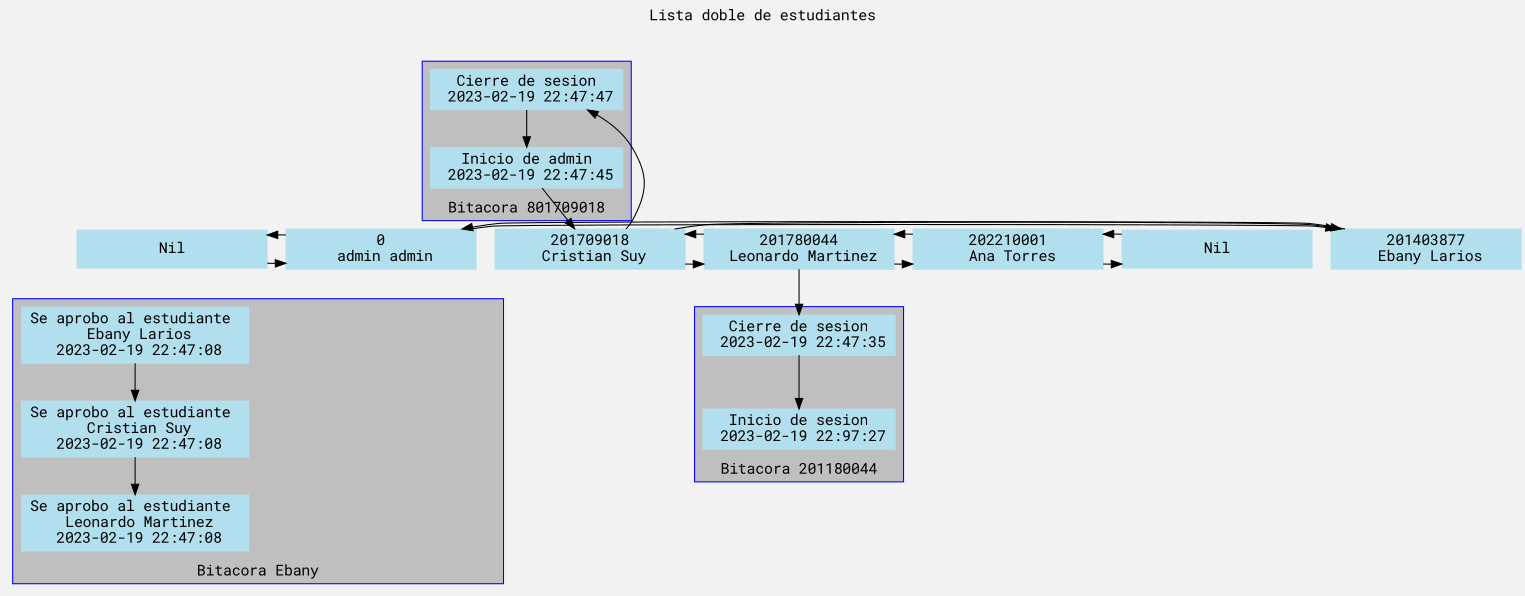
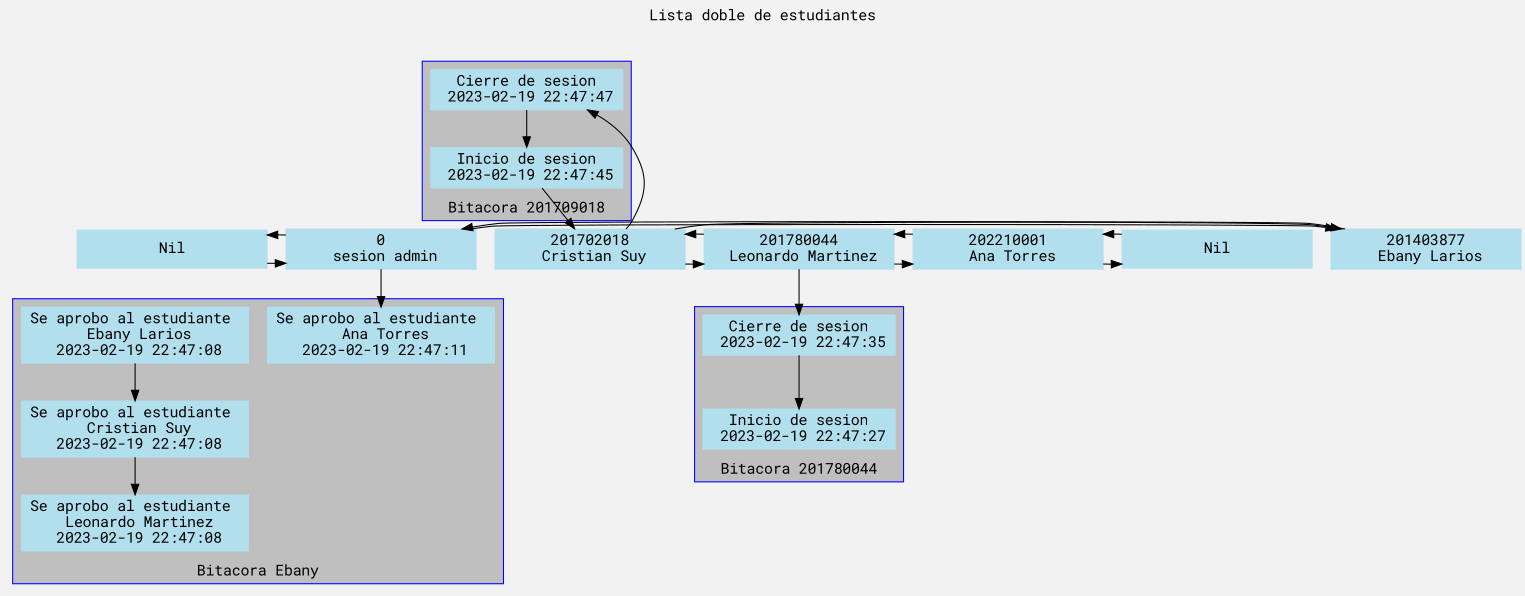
(527, 168) -> (527, 168)
(527, 208) -> (527, 208)
(381, 249) -> (381, 249)
(590, 249) -> (590, 249)
none -> (381, 335)
(799, 429) -> (799, 429)
(799, 470) -> (799, 470)
